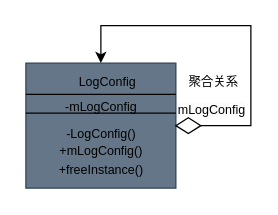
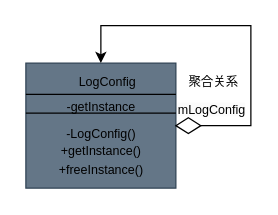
(101, 107) -> (101, 107)
(101, 151) -> (101, 151)
